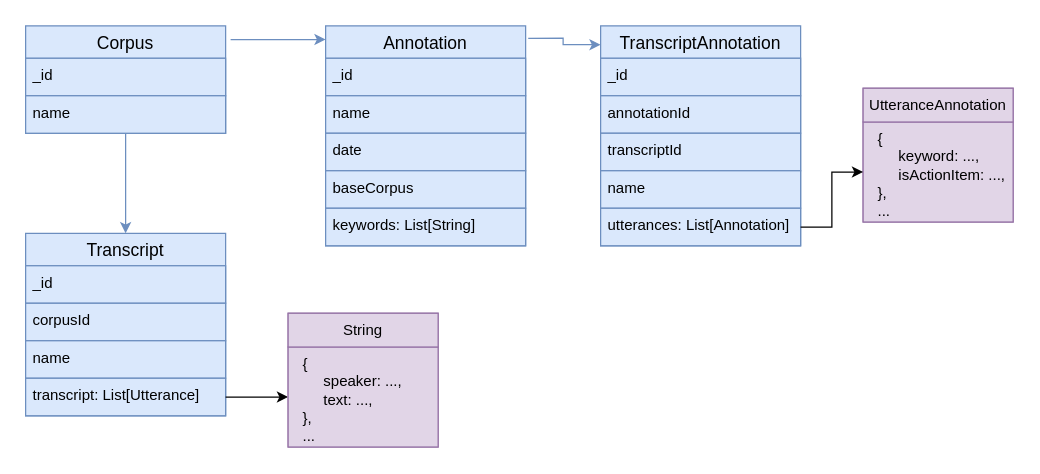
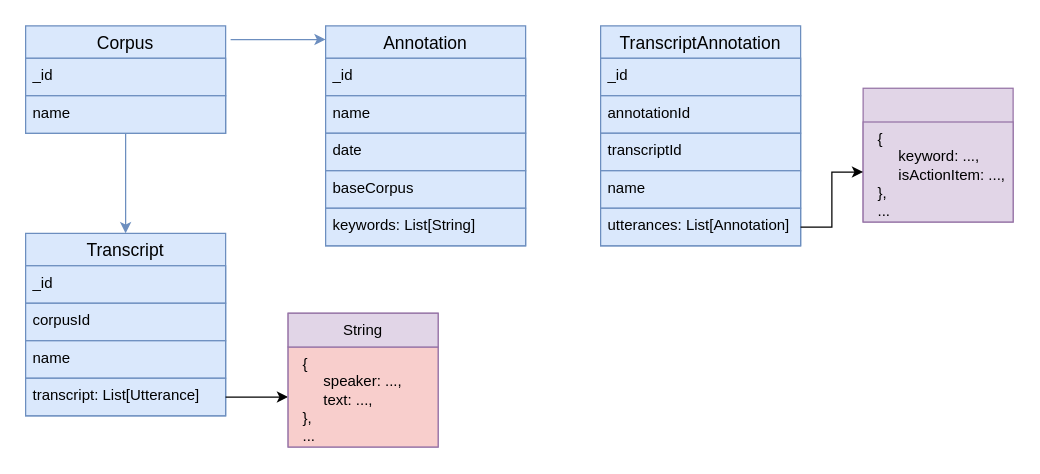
(563, 38) -> none
(938, 105) -> none
(363, 397) -> (363, 397)
